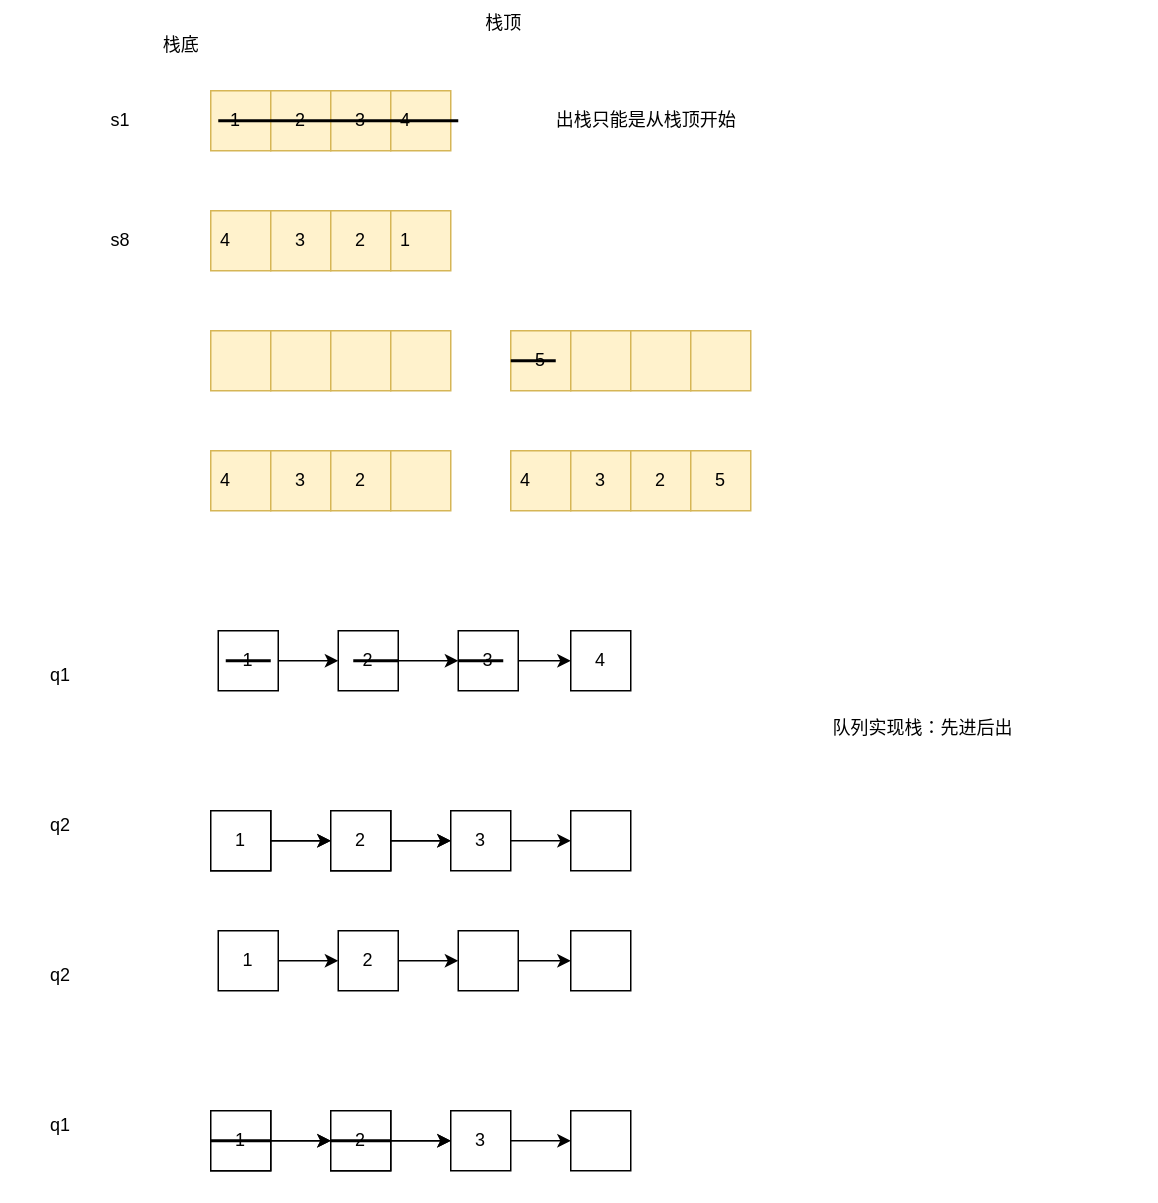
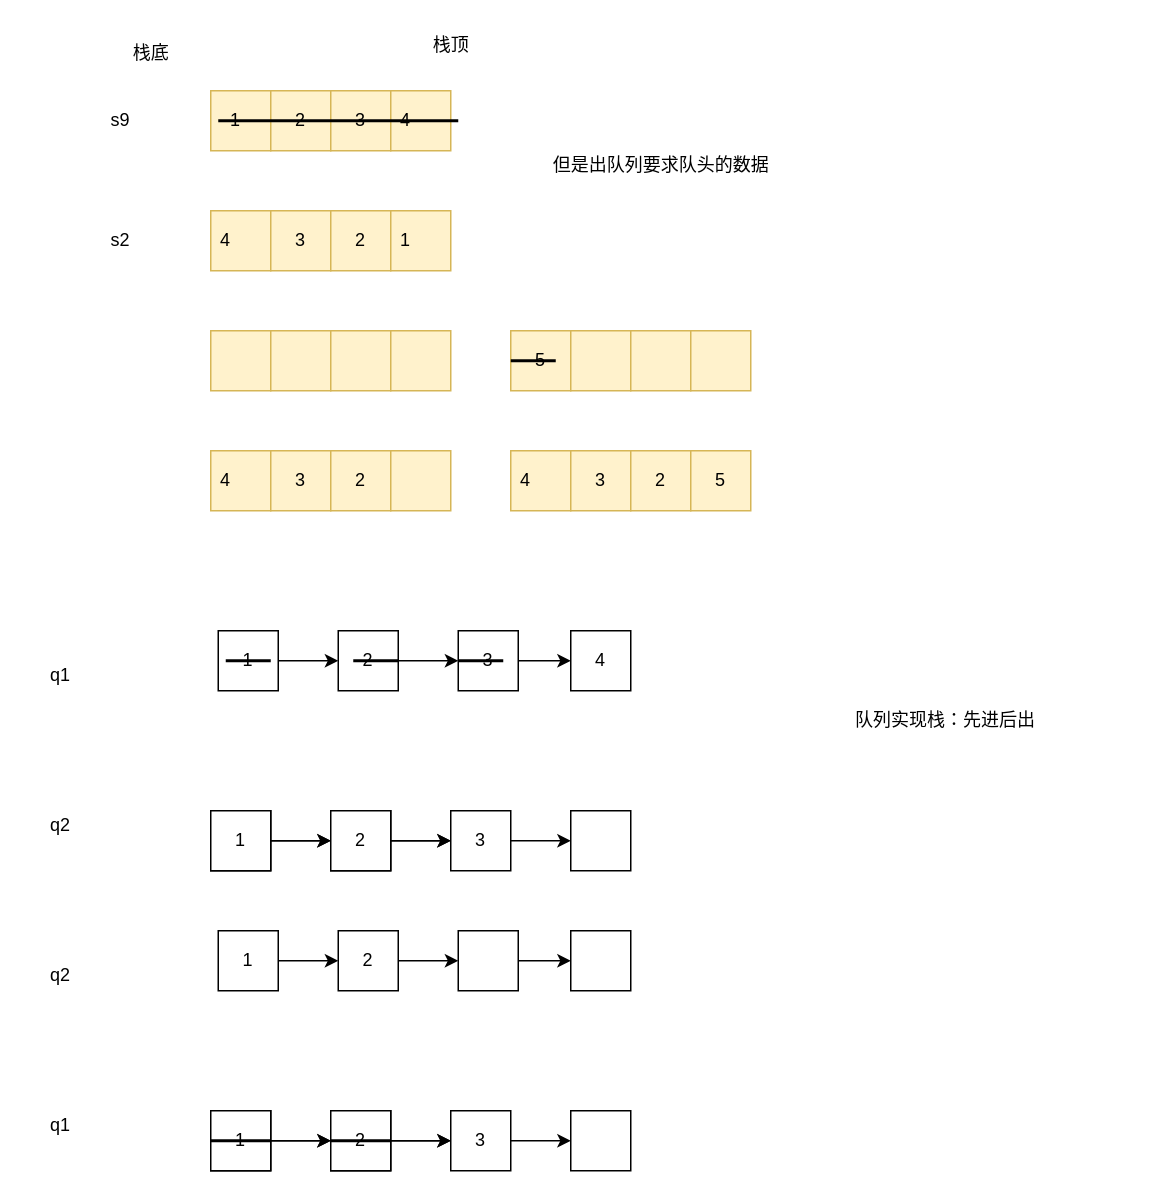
(503, 23) -> (451, 46)
(181, 46) -> (151, 53)
(121, 121) -> (121, 121)
(646, 121) -> none
none -> (661, 166)
(121, 241) -> (121, 241)
(923, 728) -> (946, 721)
